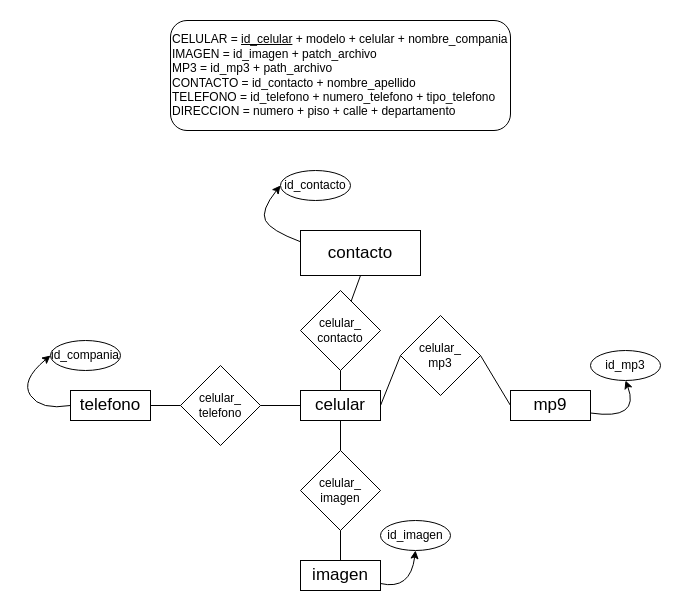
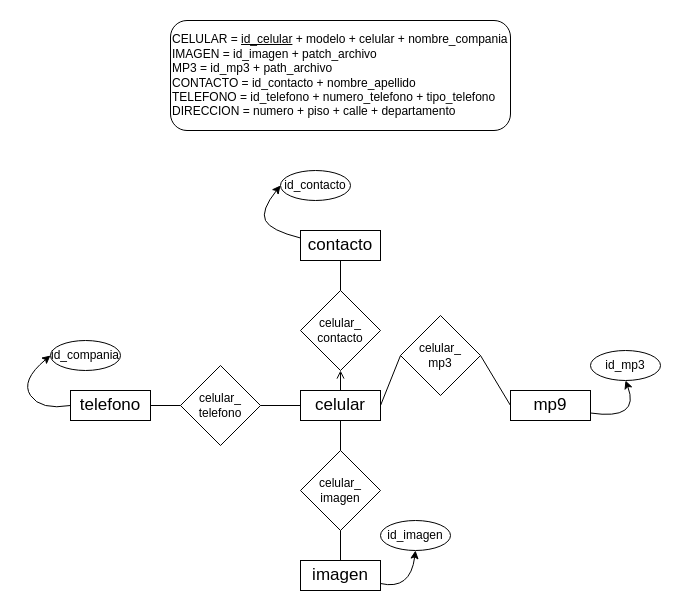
(361, 253) -> (341, 246)
(341, 376) -> (341, 376)
